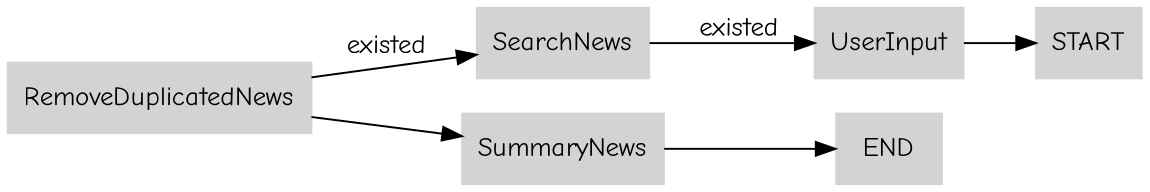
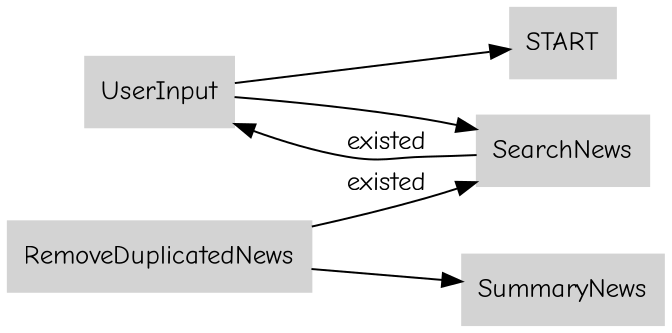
none -> (346, 108)
(889, 149) -> none
